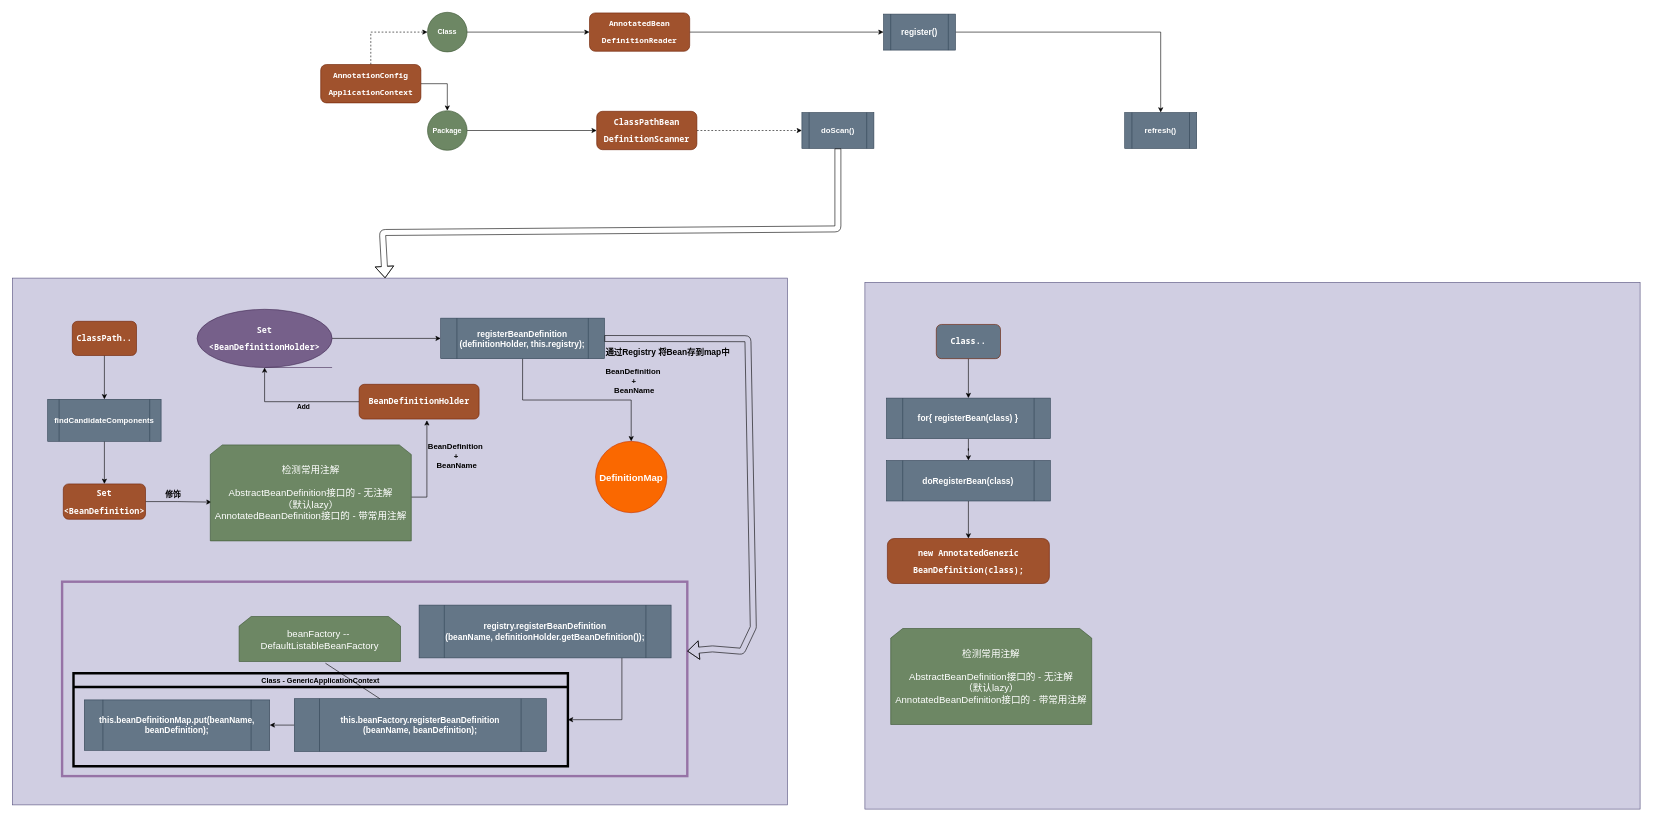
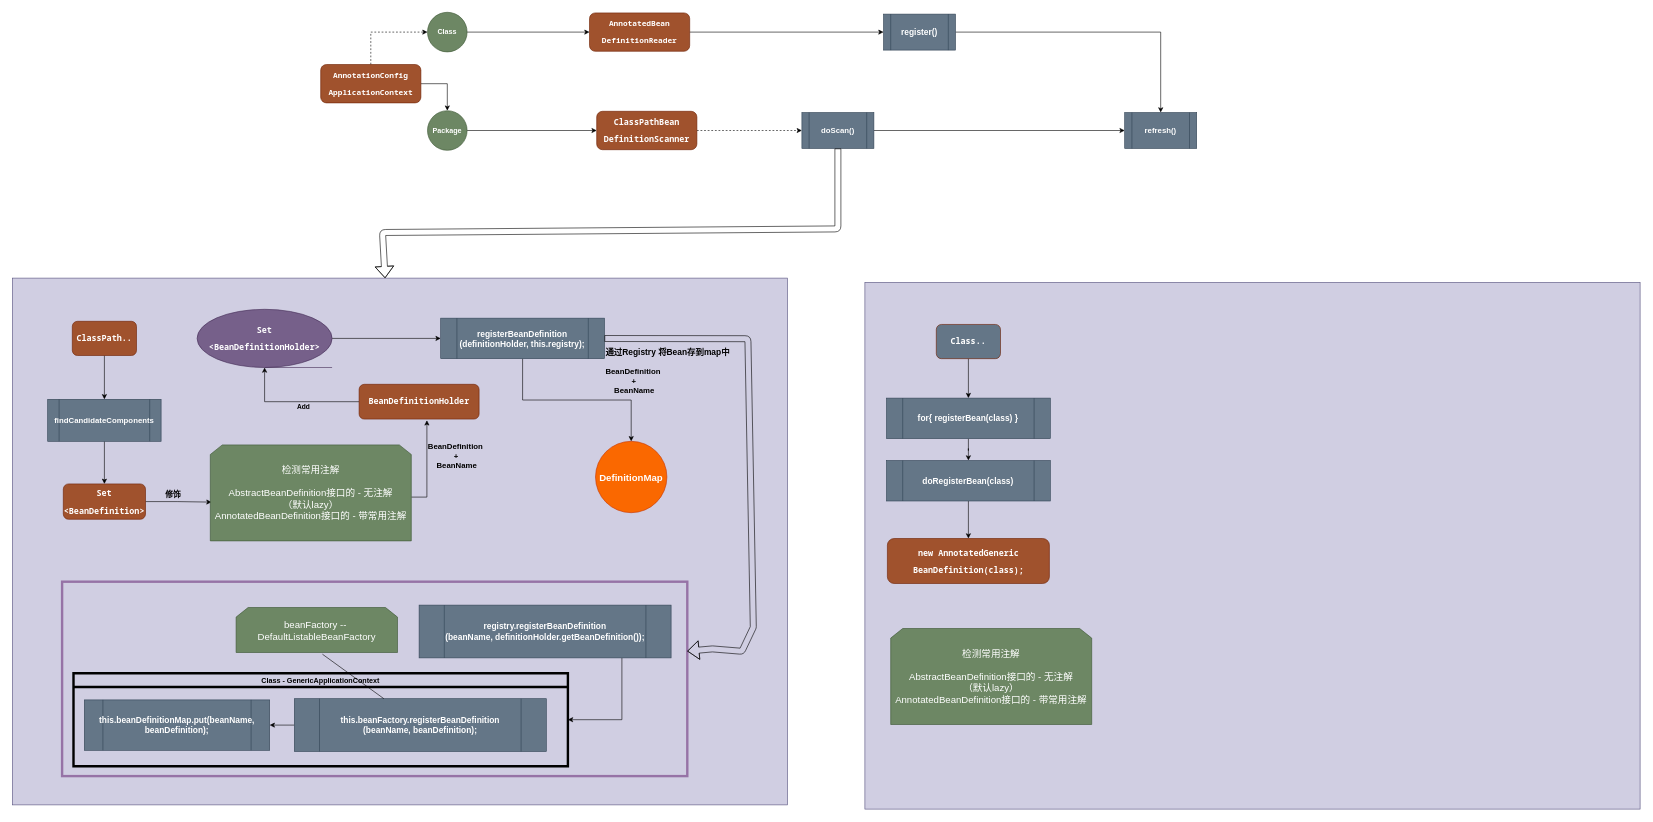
none -> (997, 131)
(320, 639) -> (317, 630)
